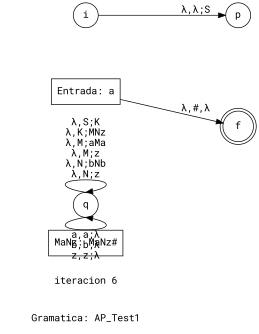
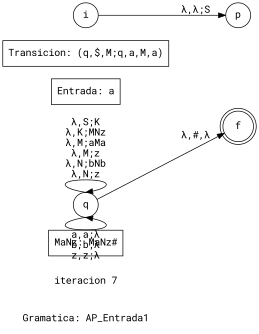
none -> (86, 53)
(168, 110) -> (158, 168)
(86, 281) -> (86, 281)
(86, 319) -> (86, 319)
